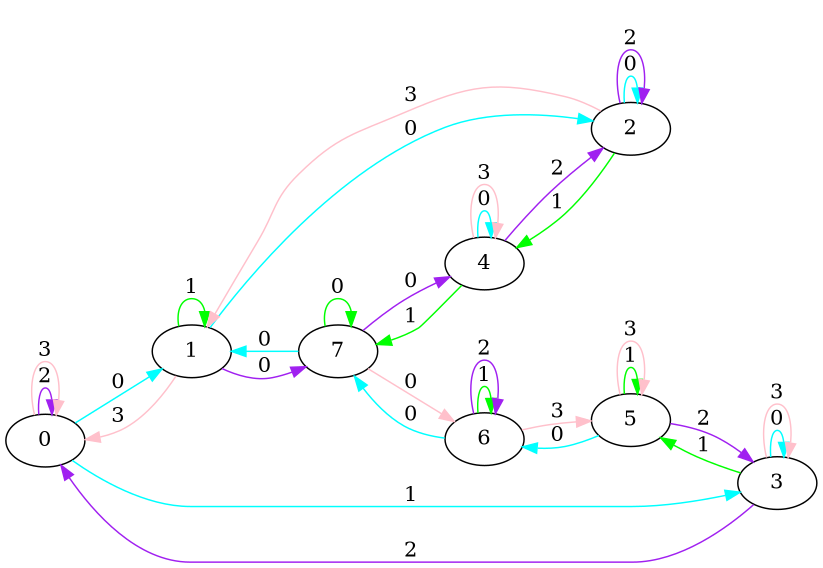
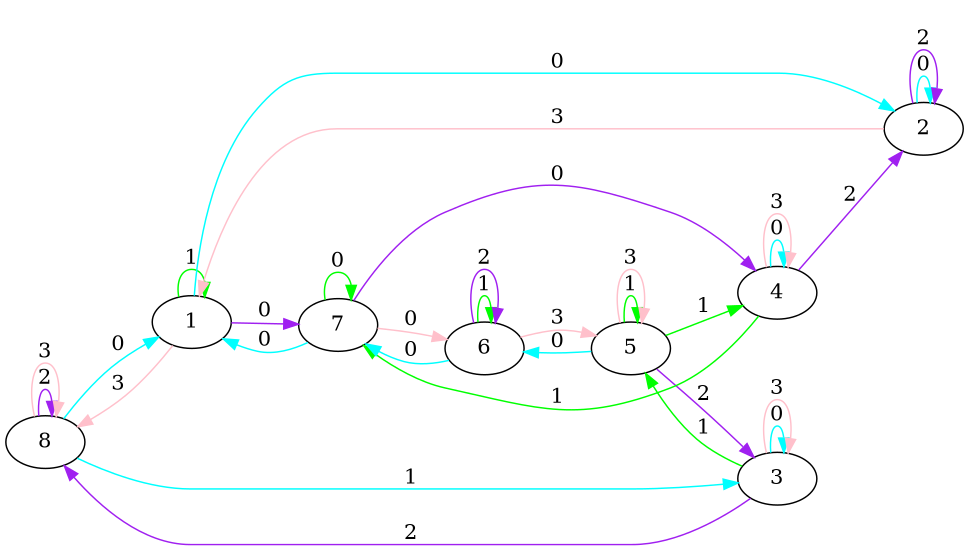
(577, 202) -> (697, 323)
(45, 441) -> (45, 442)
